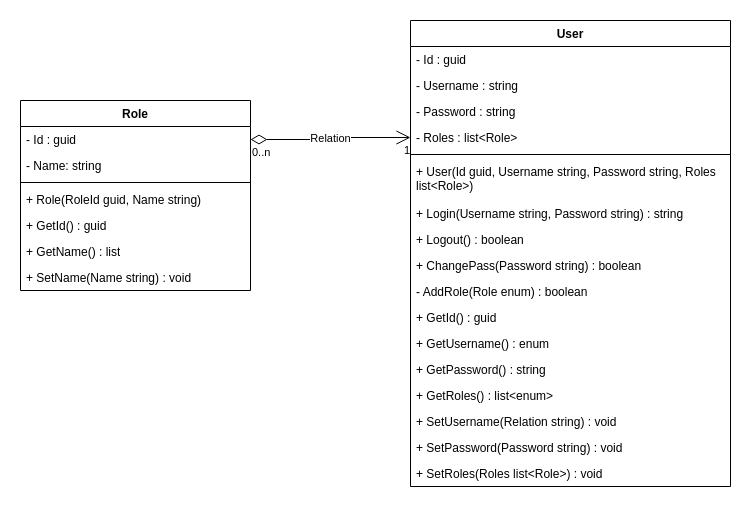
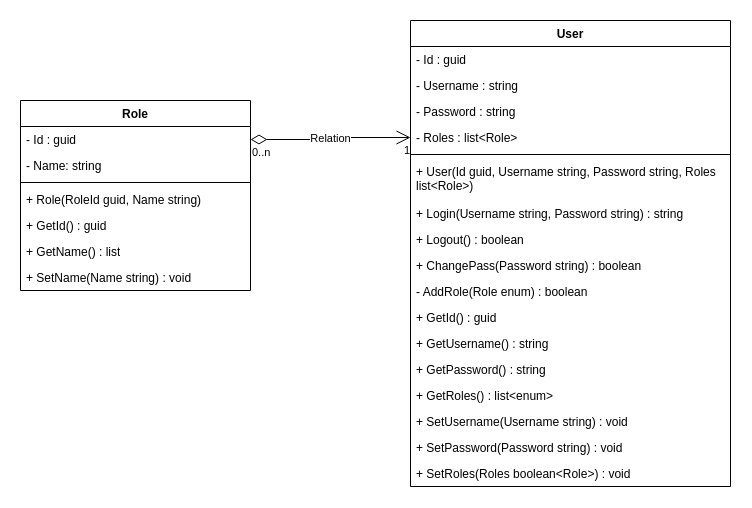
(484, 345) -> (489, 345)
(527, 423) -> (530, 423)
(517, 475) -> (529, 475)
